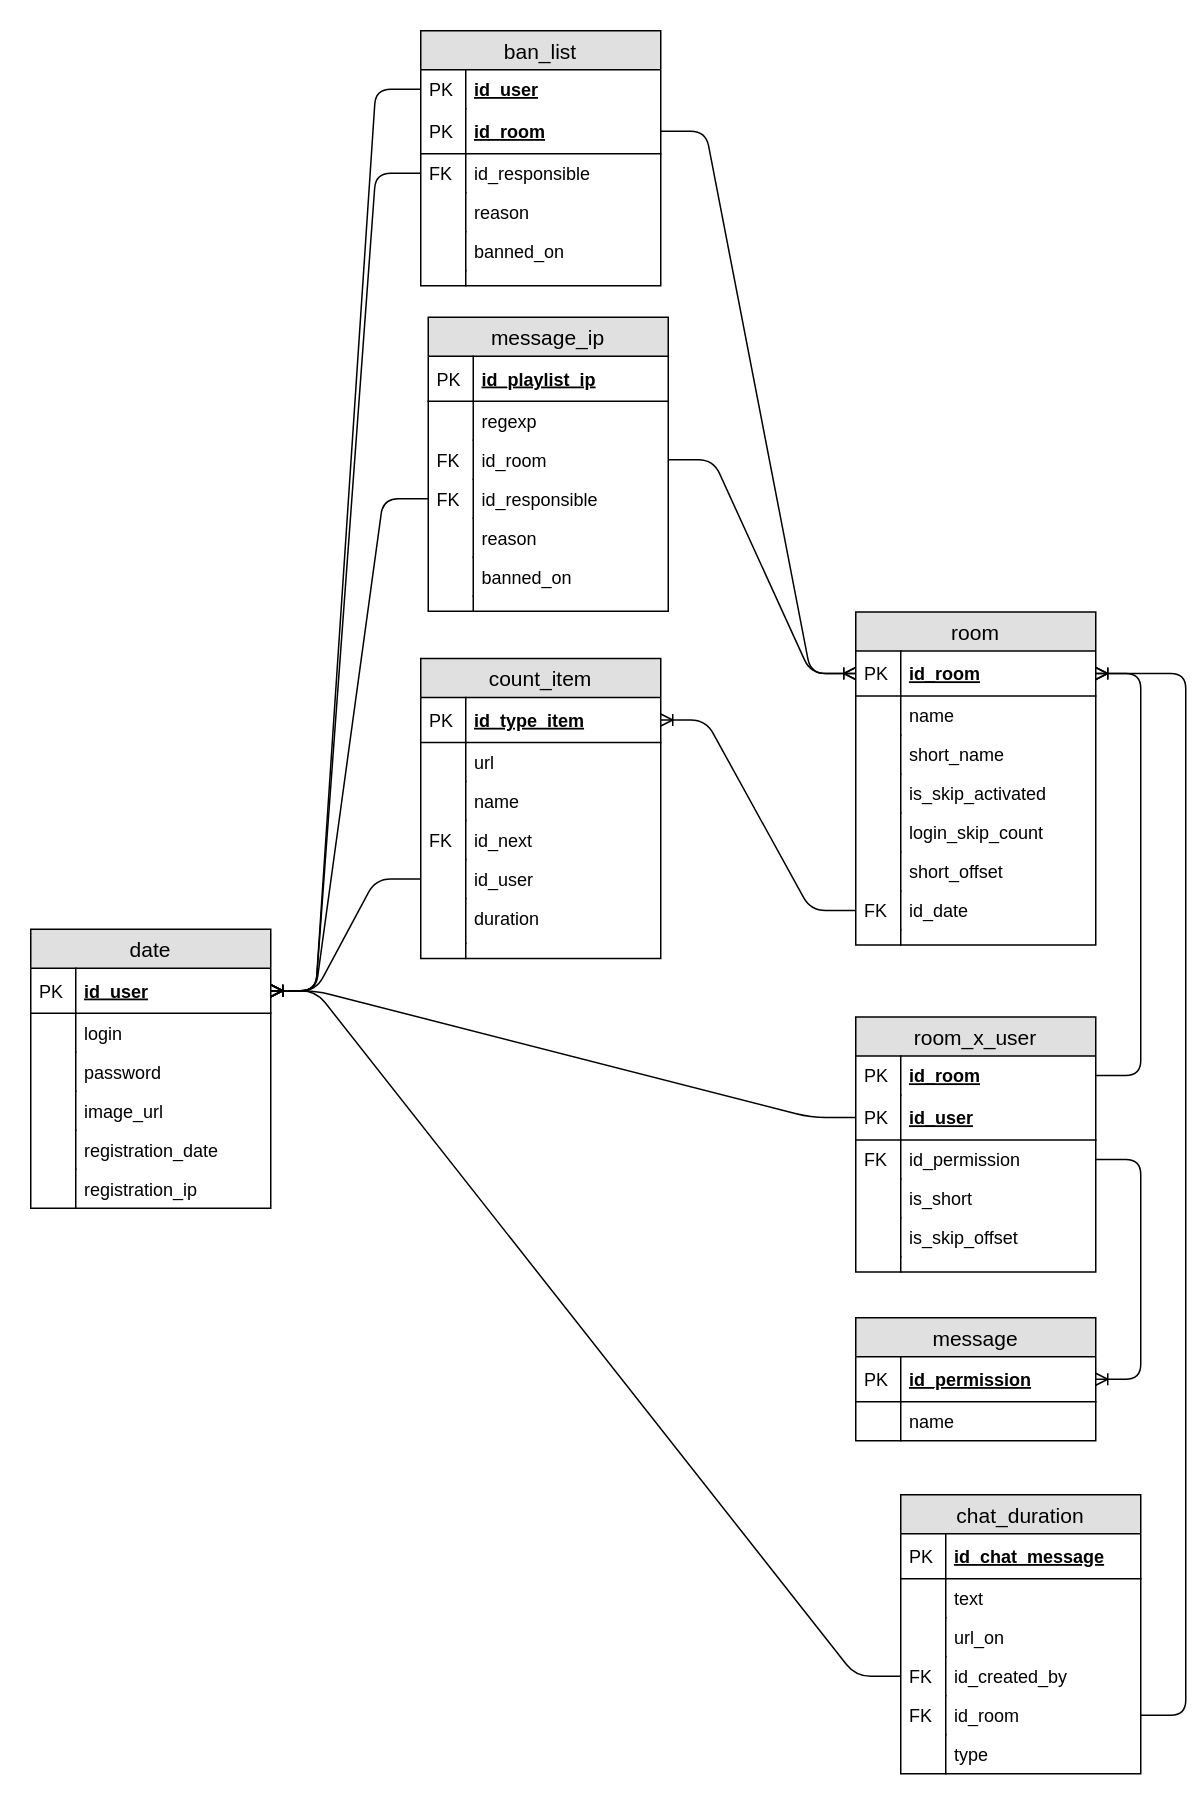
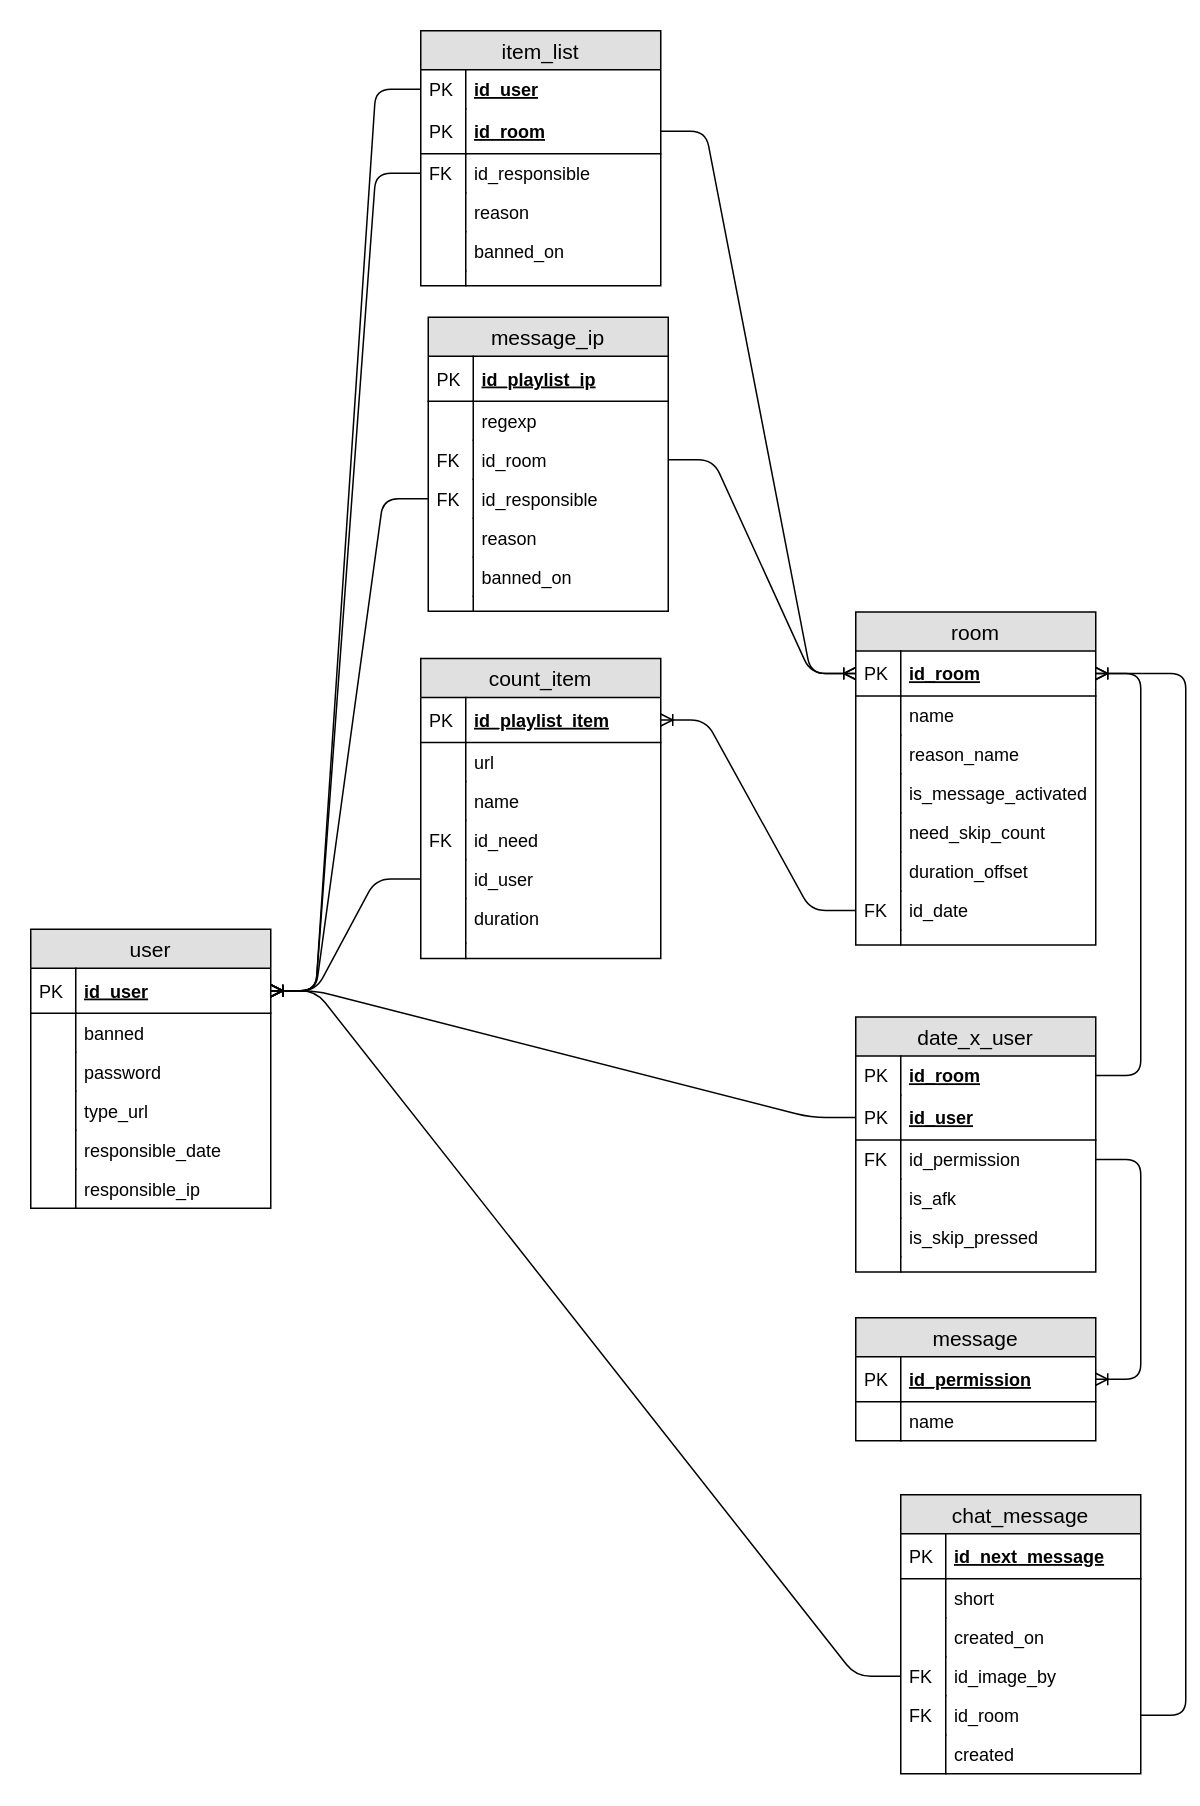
(540, 52) -> (540, 52)
(530, 721) -> (543, 721)
(959, 755) -> (964, 755)
(988, 794) -> (1005, 794)
(983, 833) -> (982, 833)
(507, 841) -> (507, 841)
(969, 872) -> (982, 872)
(150, 950) -> (150, 950)
(105, 1034) -> (114, 1034)
(975, 1038) -> (975, 1038)
(125, 1112) -> (122, 1112)
(165, 1151) -> (160, 1151)
(153, 1190) -> (148, 1190)
(947, 1199) -> (937, 1199)
(975, 1238) -> (980, 1238)
(1020, 1516) -> (1020, 1516)
(1027, 1557) -> (1027, 1557)
(974, 1599) -> (979, 1599)
(982, 1638) -> (1004, 1638)
(1017, 1677) -> (1005, 1677)
(974, 1755) -> (989, 1755)
